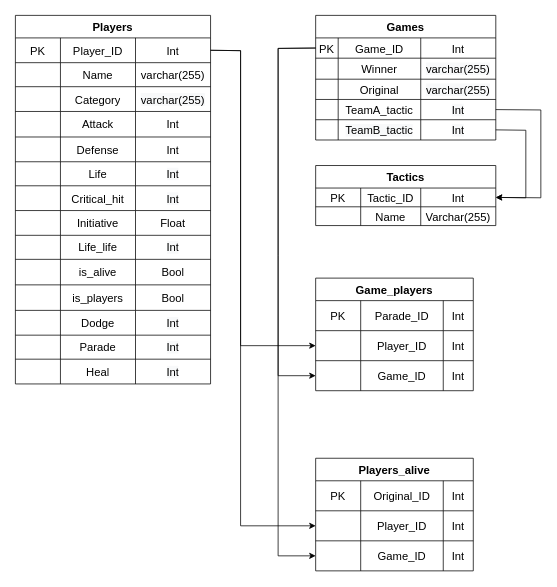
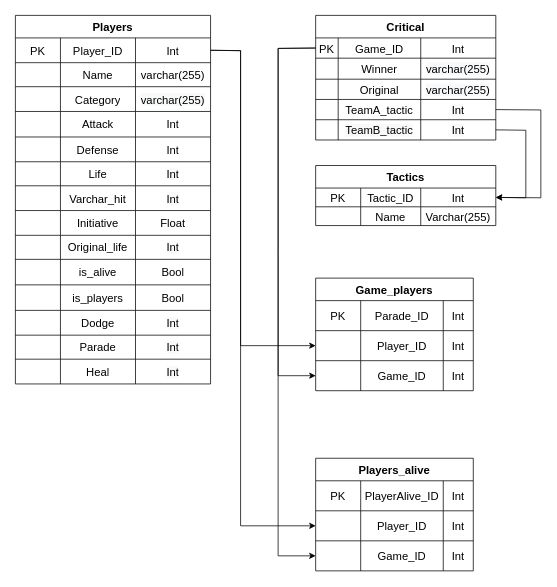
(405, 27) -> (405, 27)
(98, 198) -> (98, 198)
(98, 247) -> (98, 247)
(402, 495) -> (402, 495)
